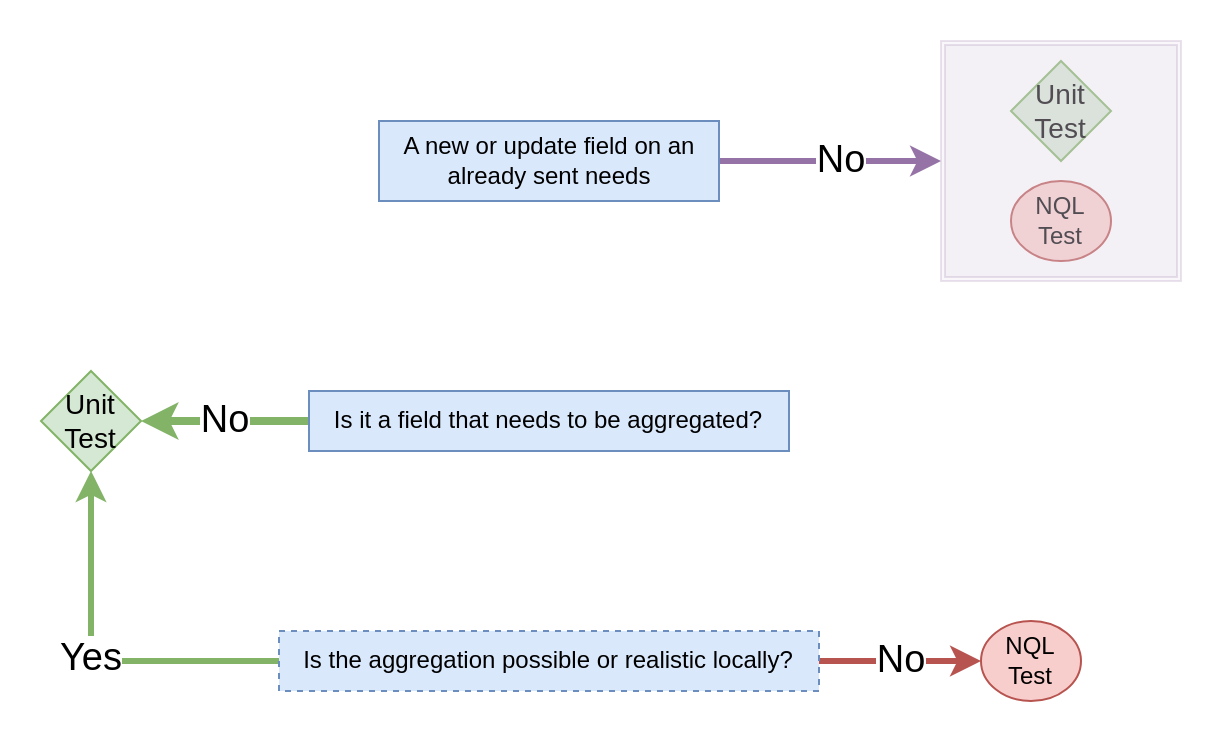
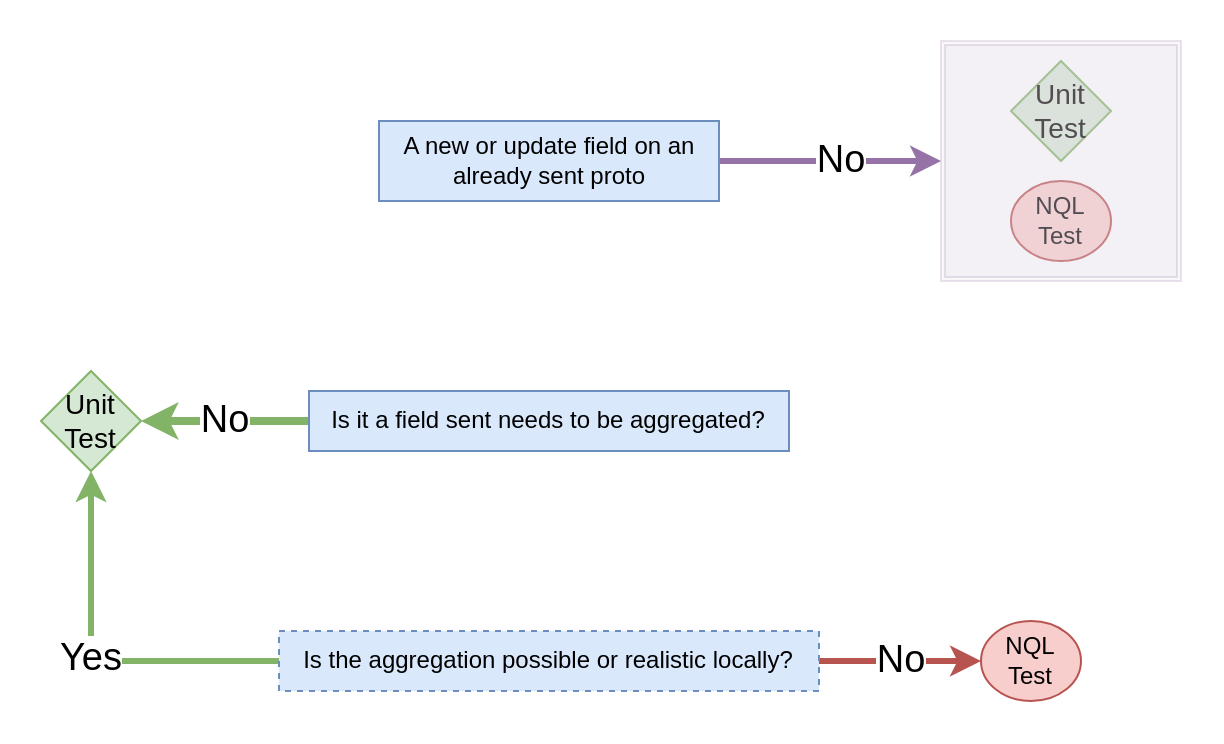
(550, 161) -> (550, 161)
(549, 421) -> (549, 421)
